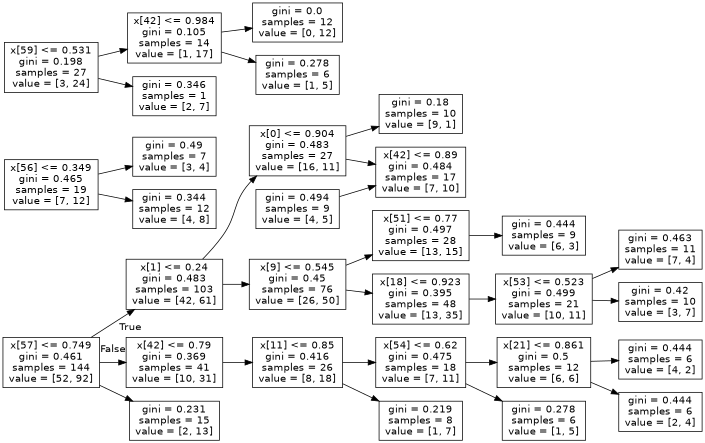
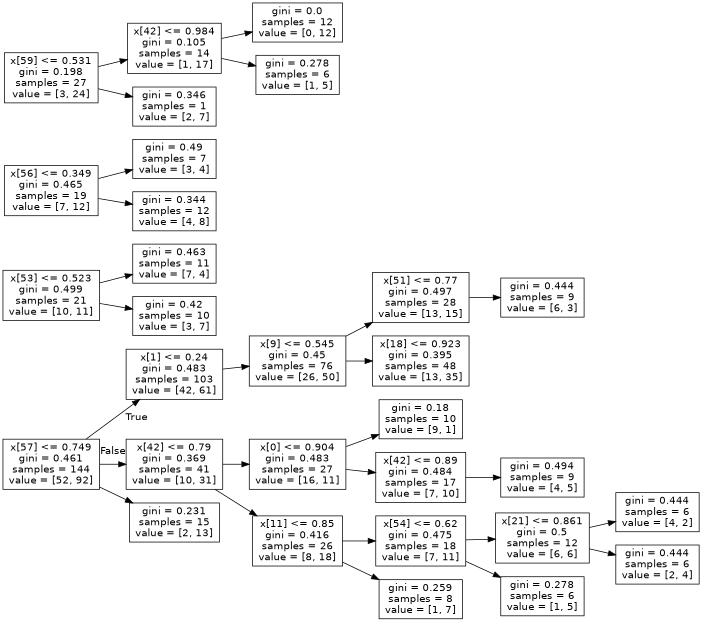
(354, 192) -> (480, 478)
(230, 222) -> (232, 464)
(479, 299) -> none
(421, 421) -> (421, 599)
